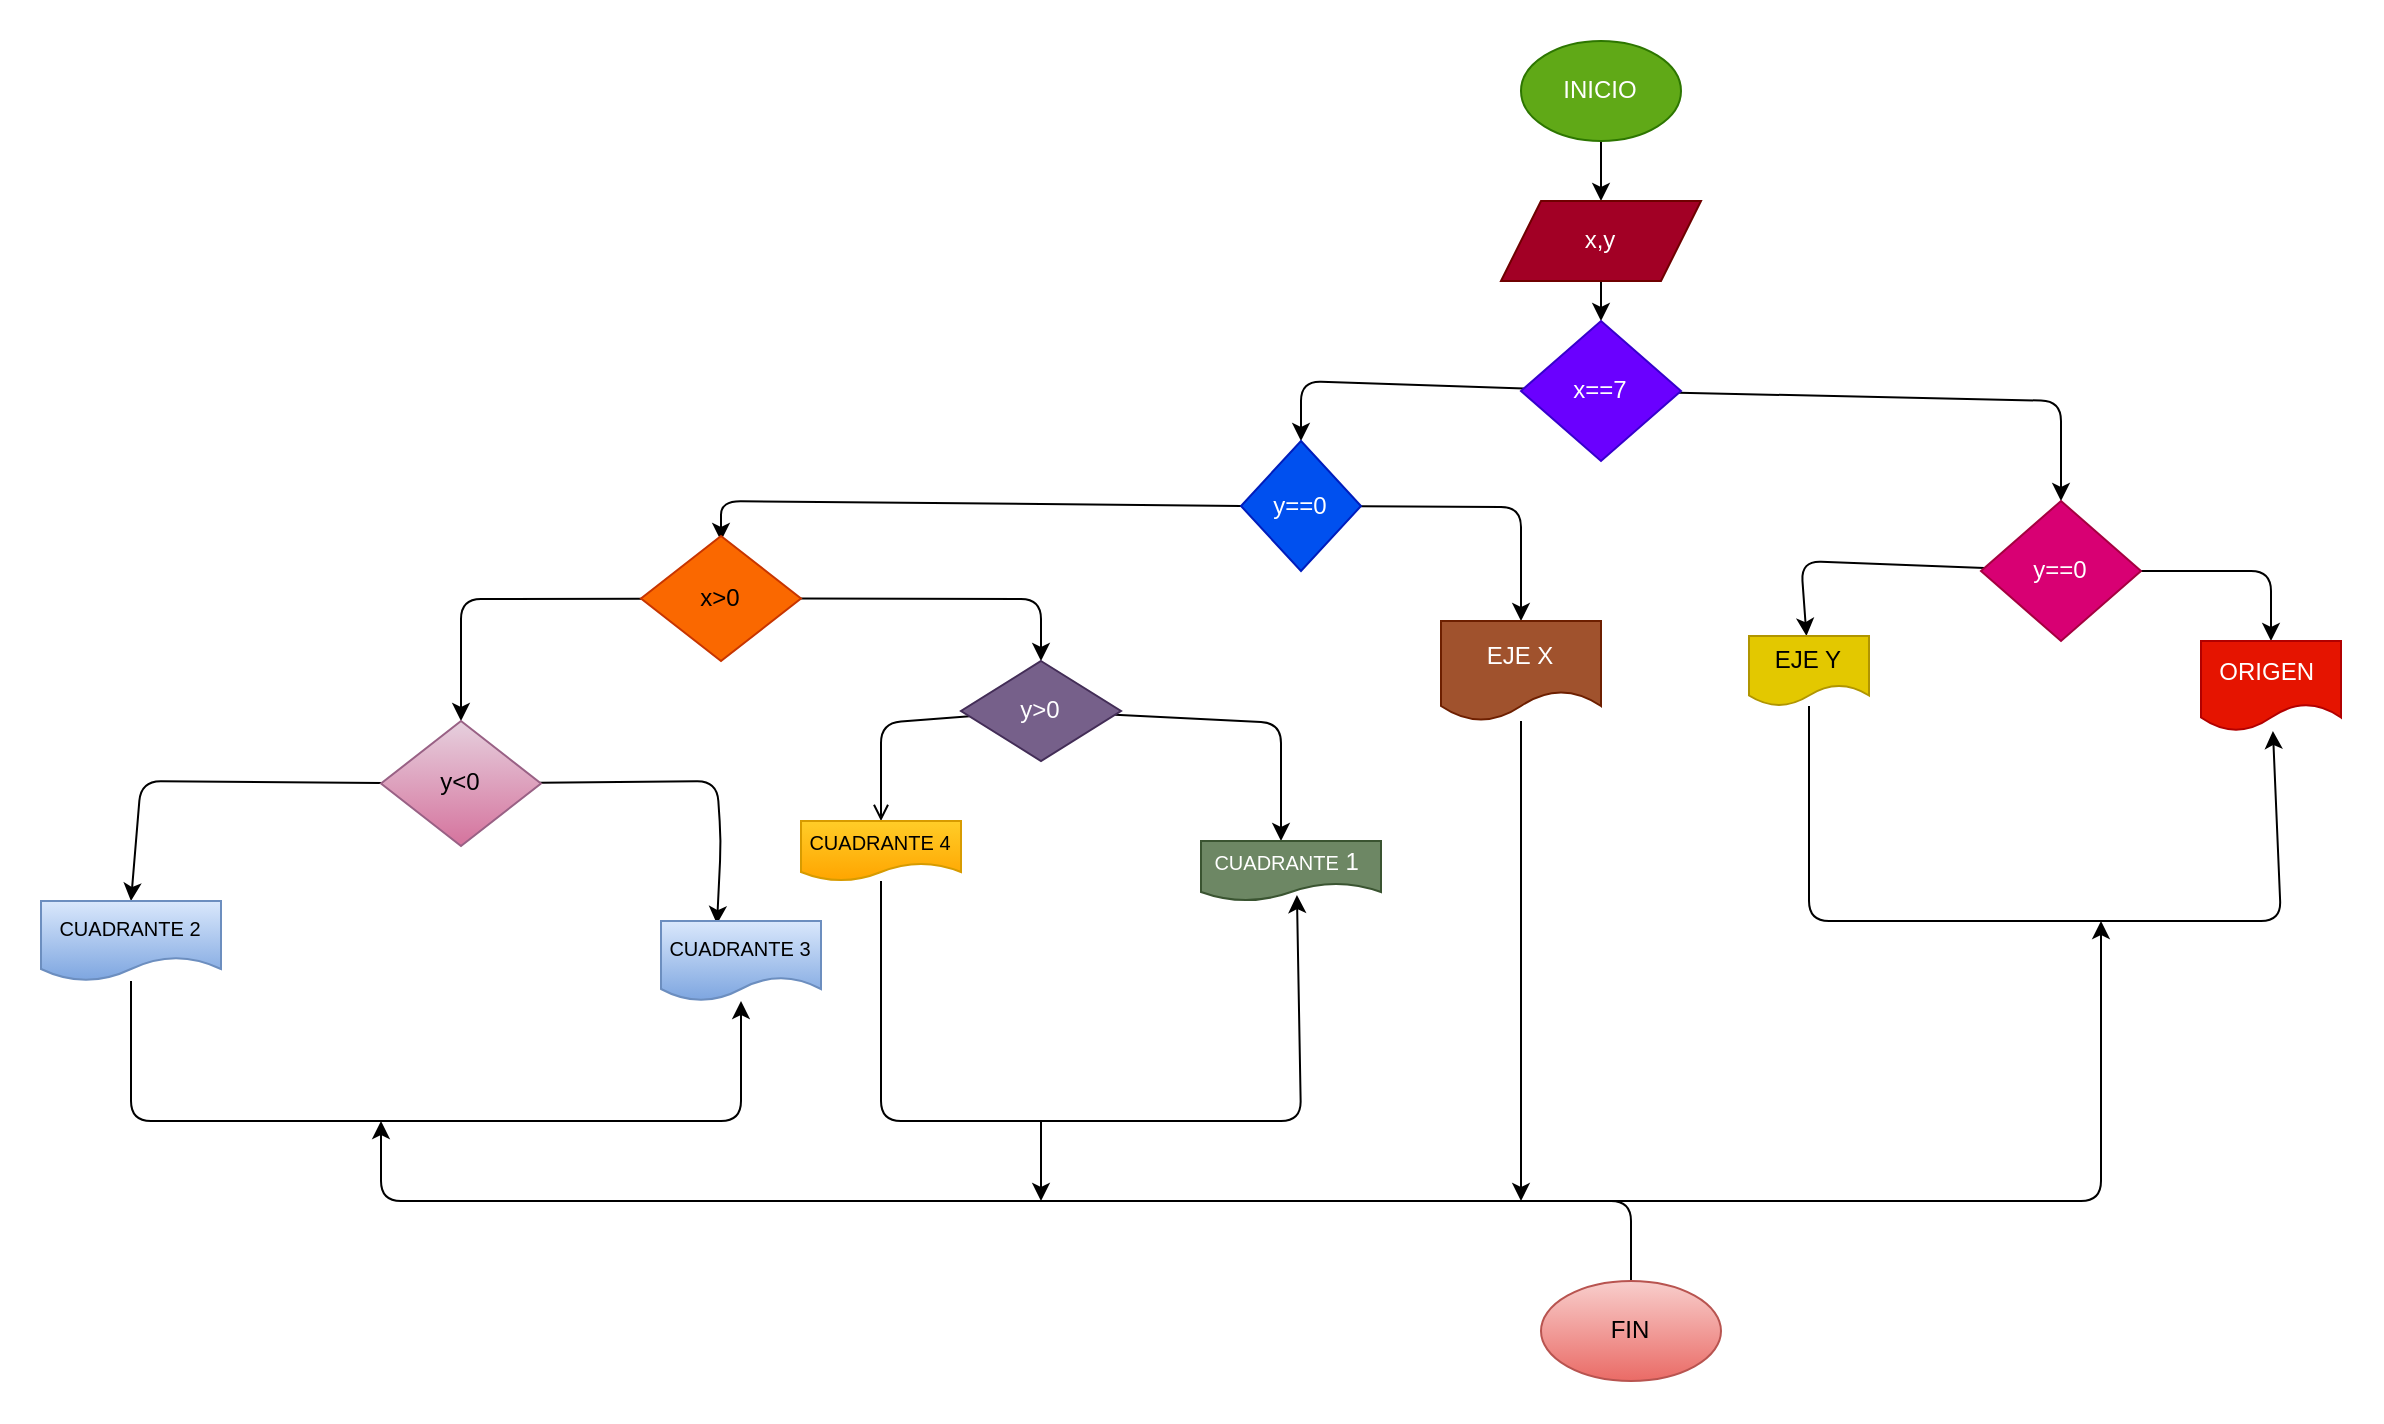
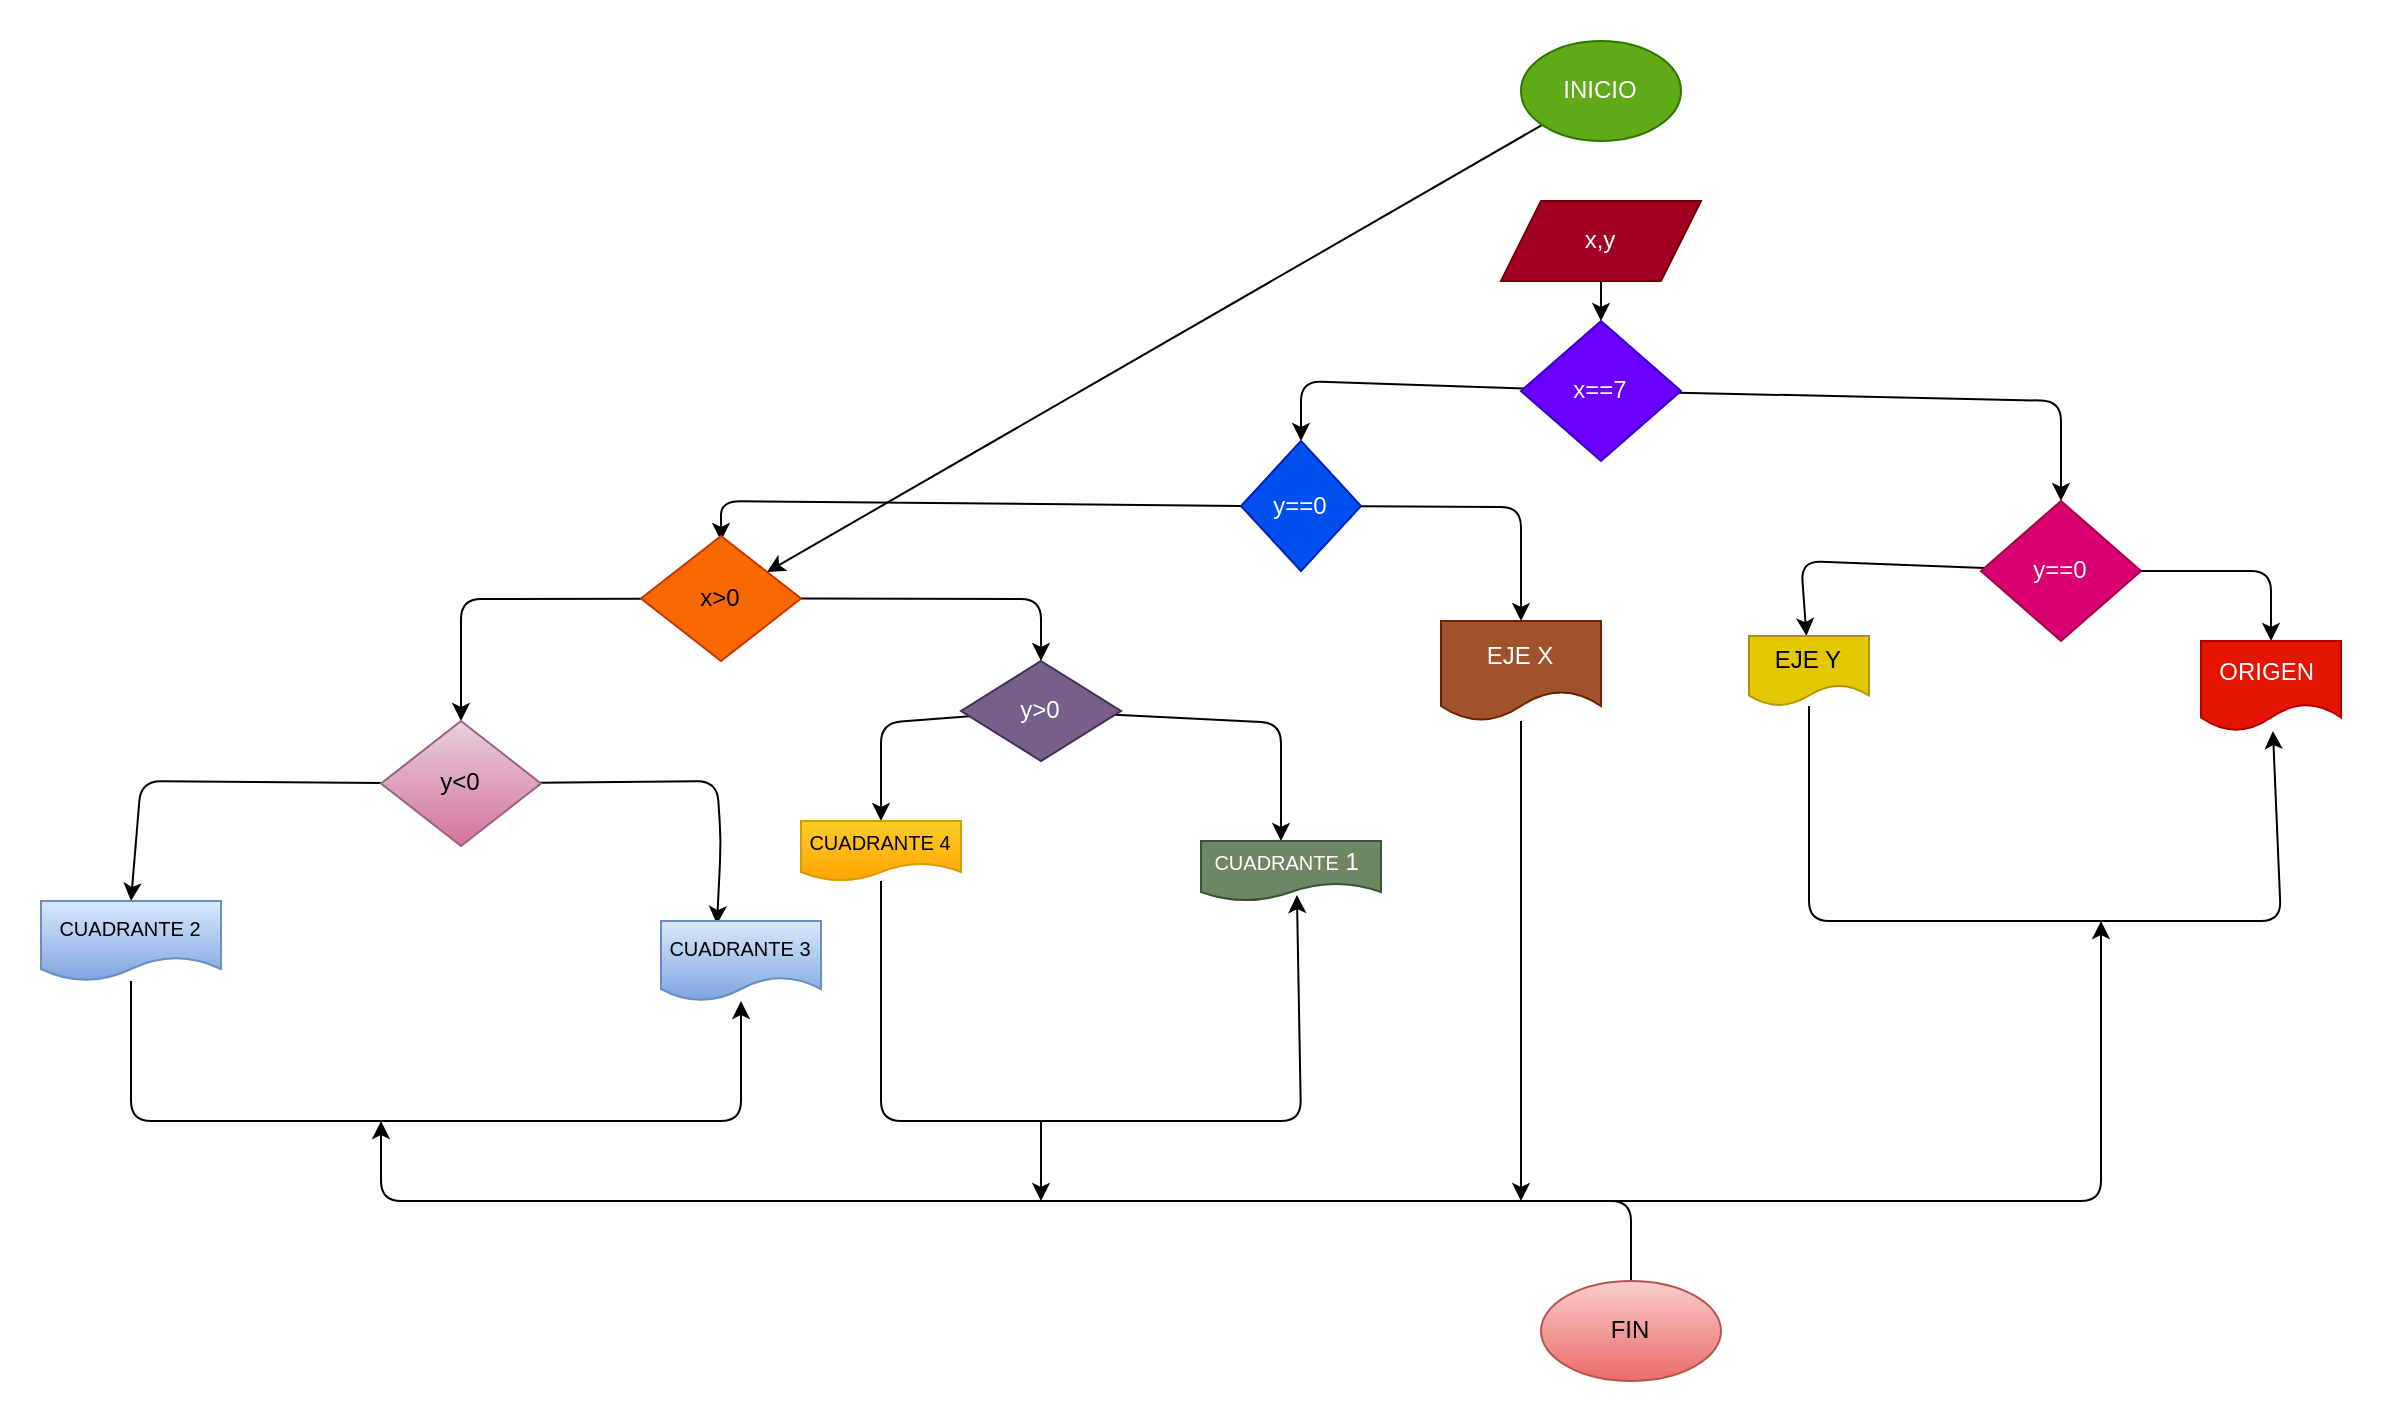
(1601, 164) -> (1218, 312)
(881, 808) -> (881, 806)
